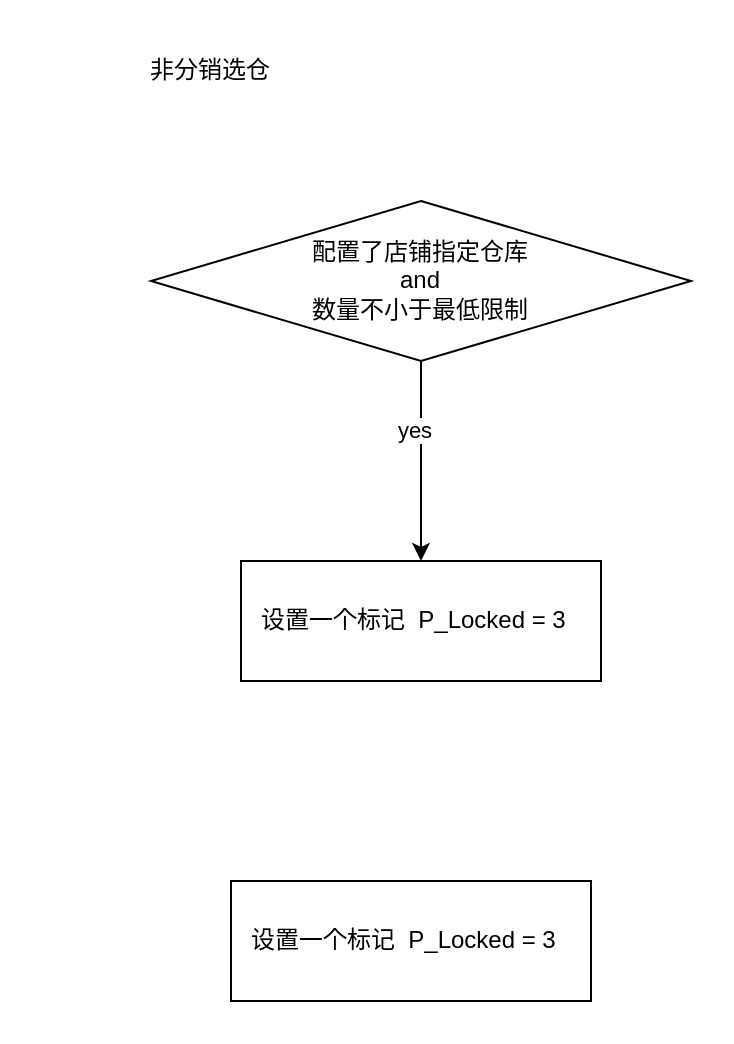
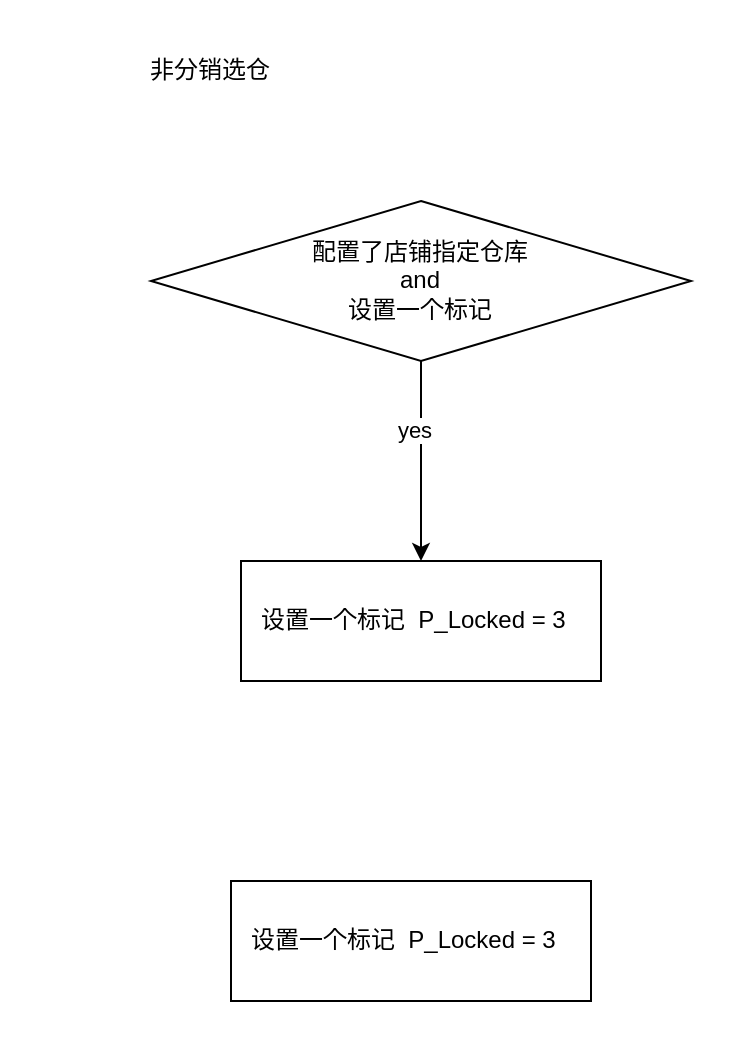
(421, 281) -> (421, 281)
